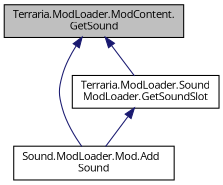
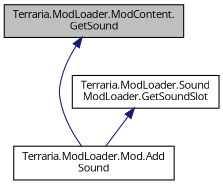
(123, 61) -> none
(94, 163) -> (94, 163)
